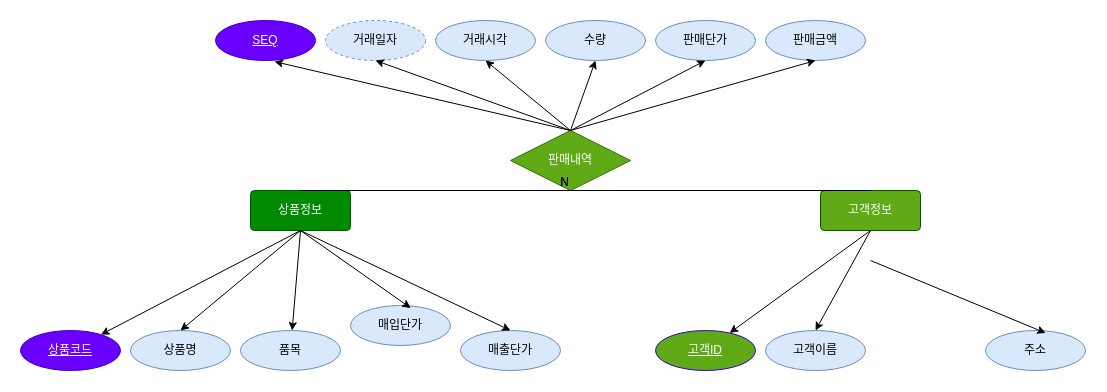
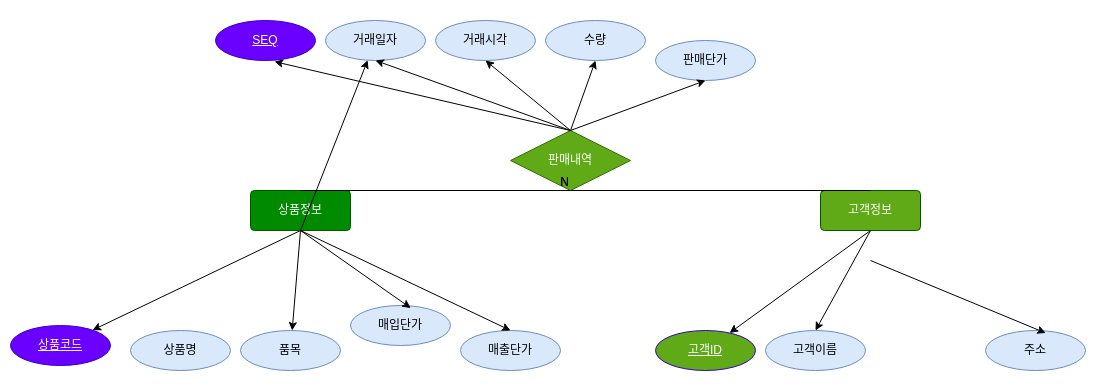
(376, 41) -> (376, 41)
(706, 41) -> (706, 61)
(816, 41) -> none
(693, 96) -> none
(242, 279) -> (334, 146)
(71, 351) -> (61, 346)
